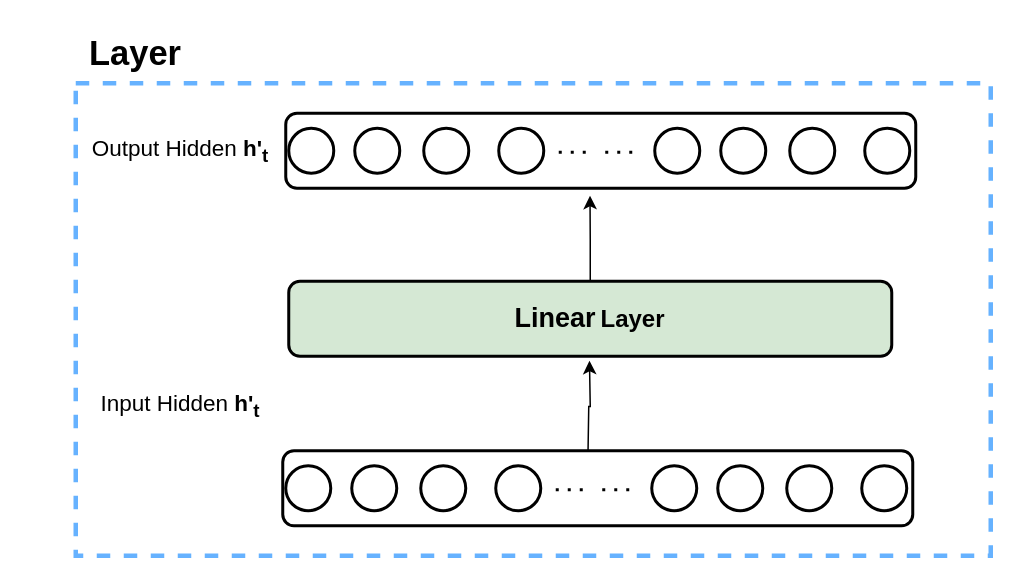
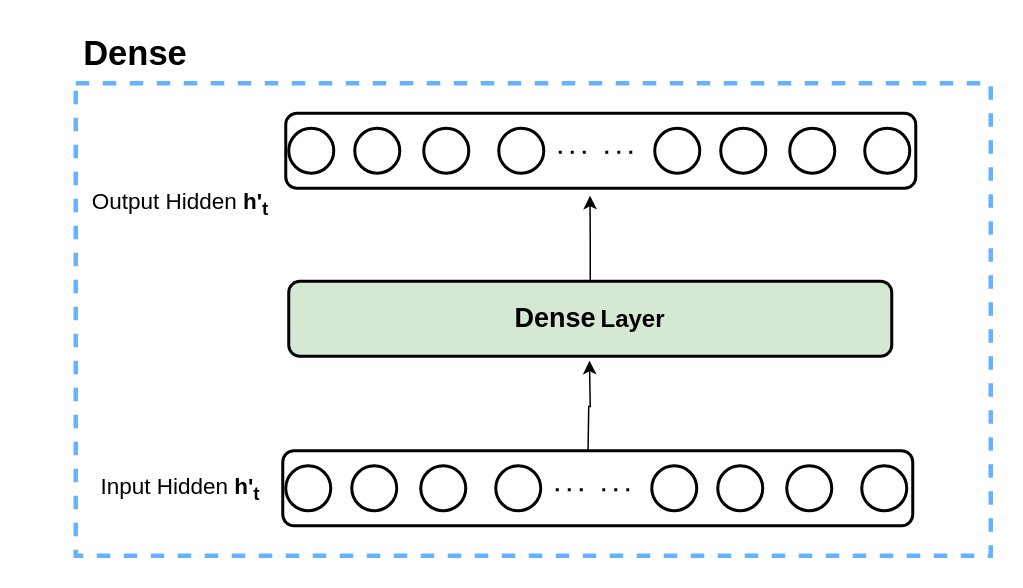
(136, 53) -> (136, 53)
(181, 151) -> (181, 203)
(590, 319) -> (590, 319)
(181, 406) -> (181, 488)
